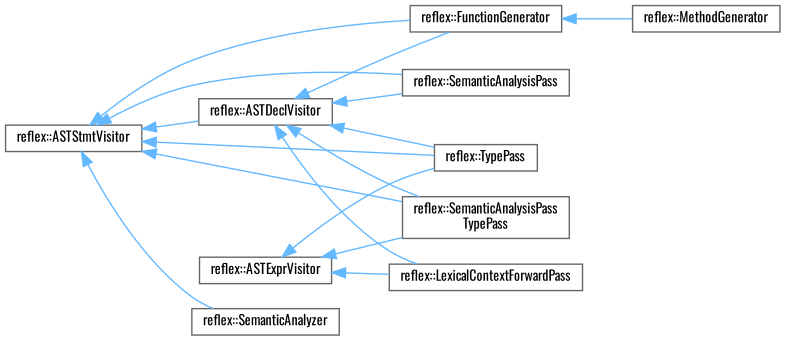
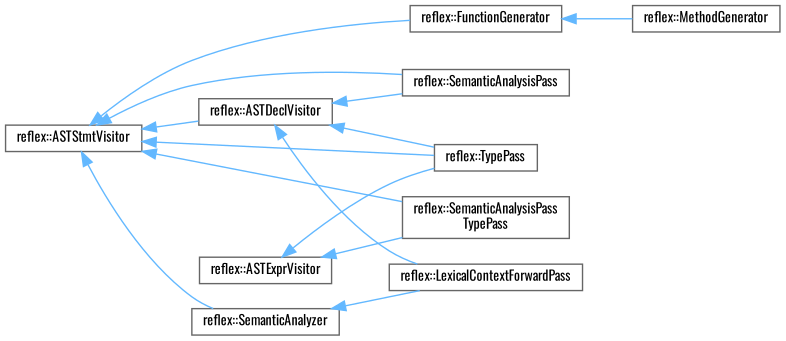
(378, 61) -> none
(357, 168) -> none
(367, 274) -> (383, 298)
